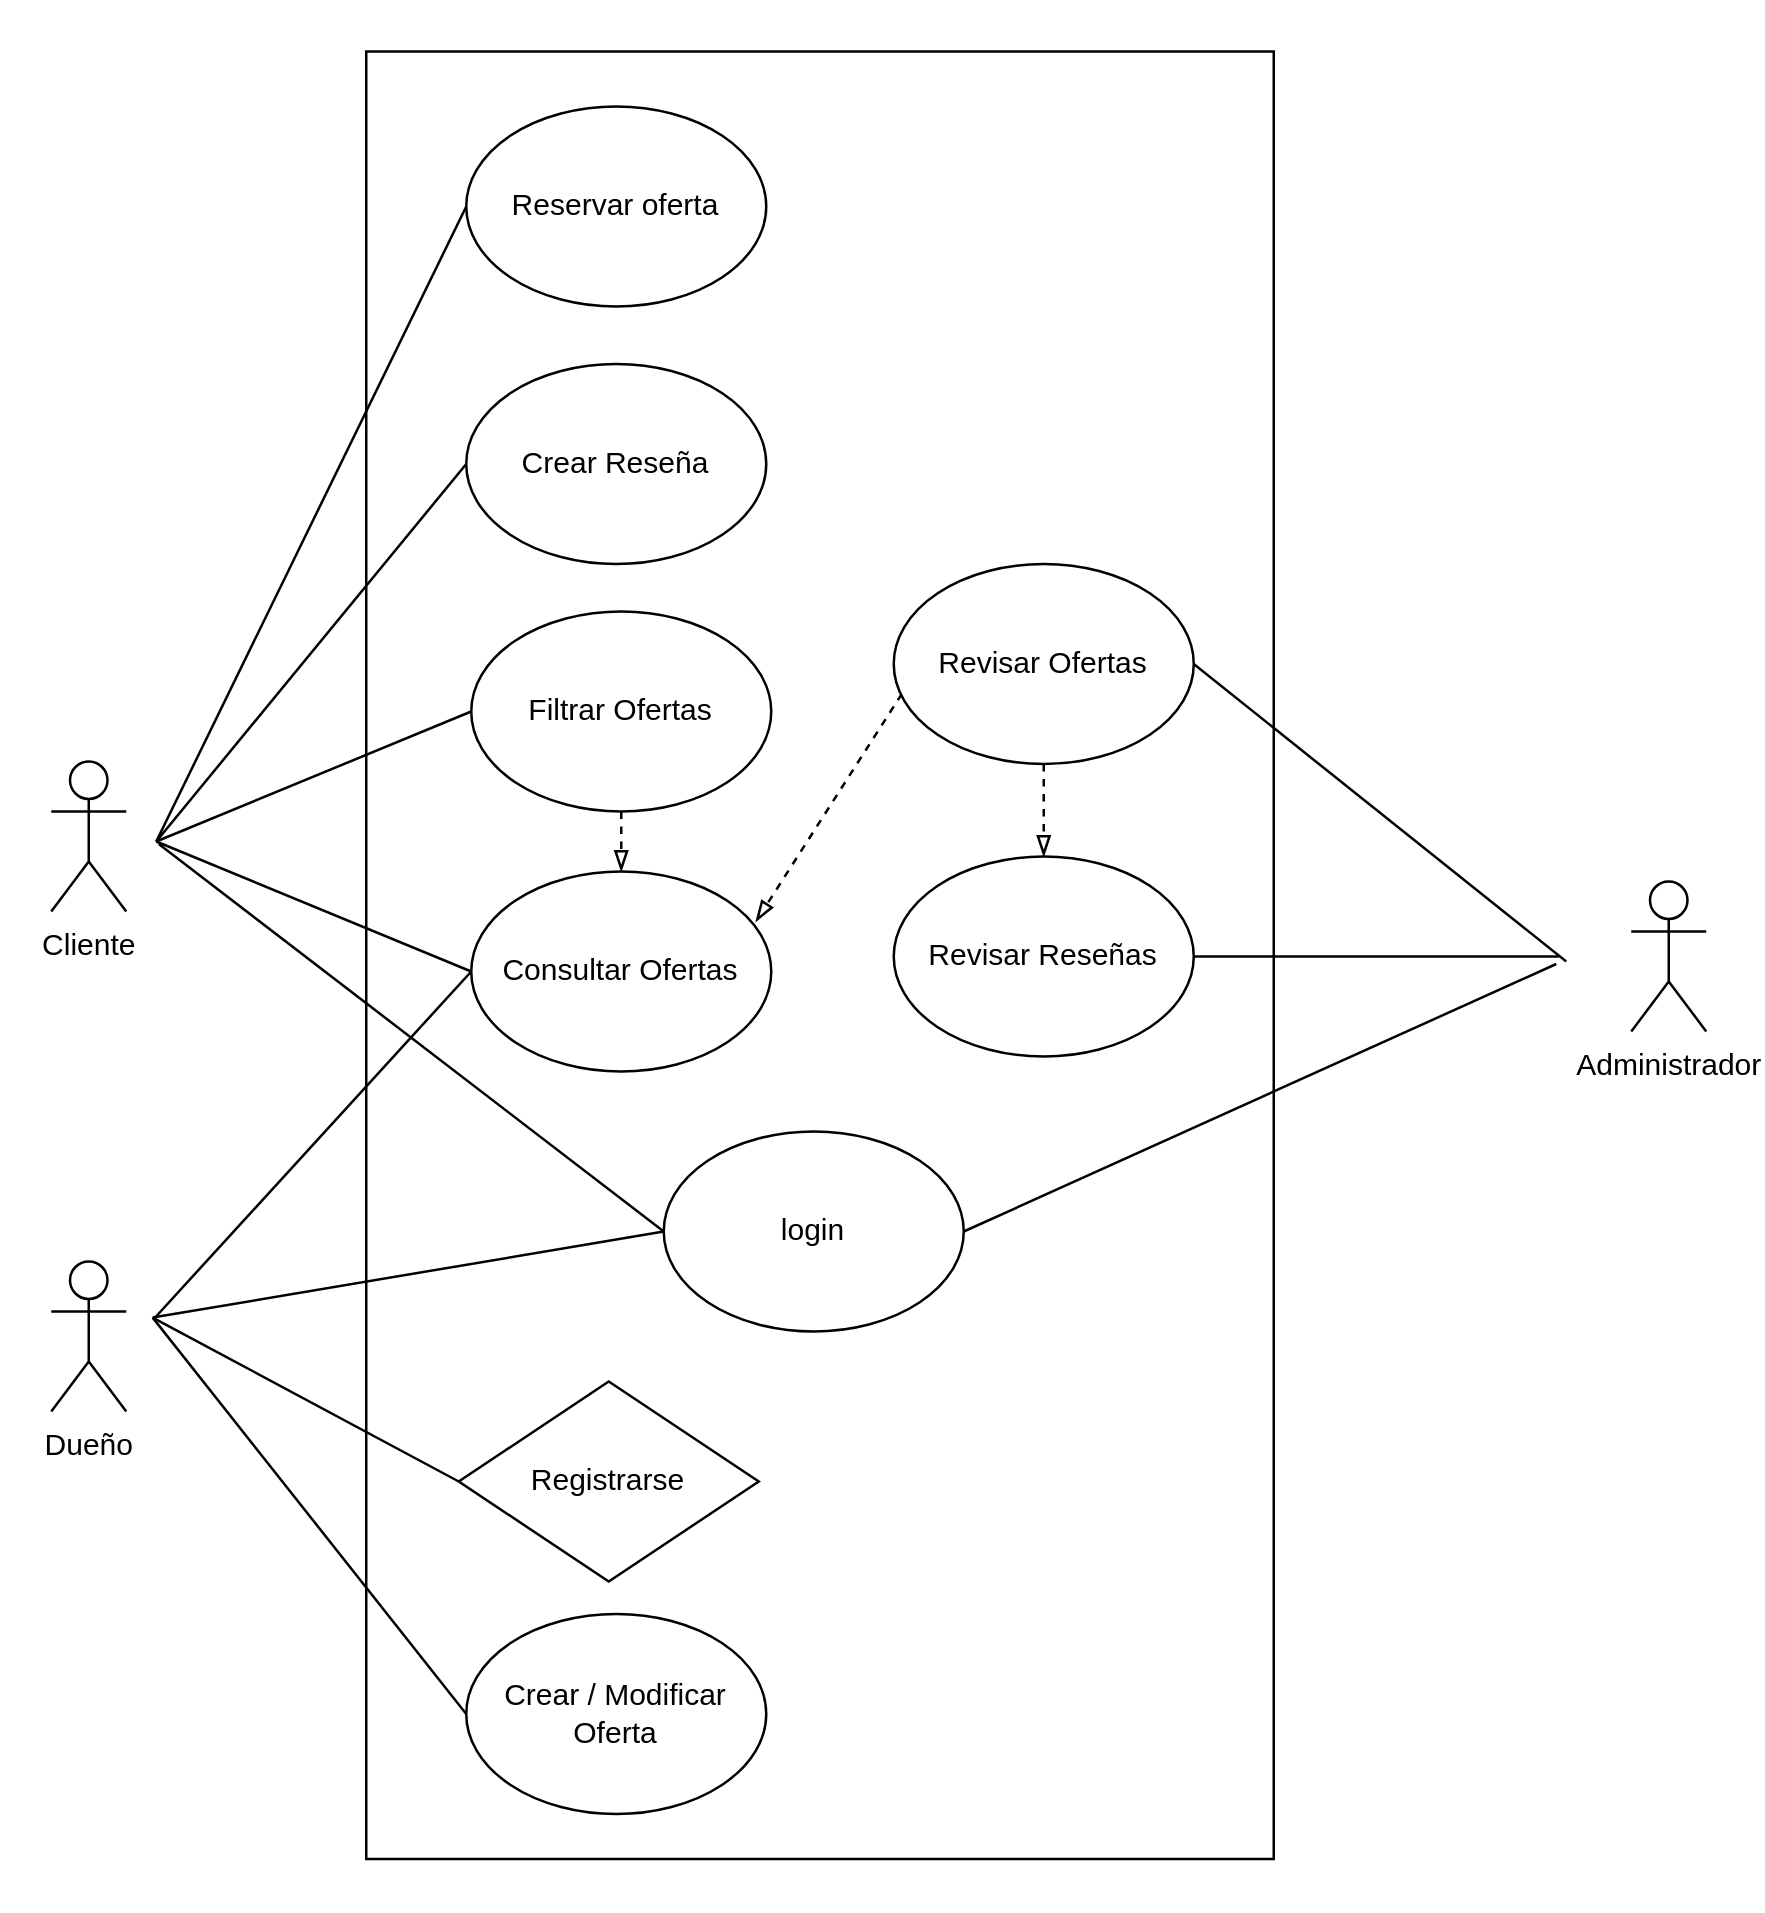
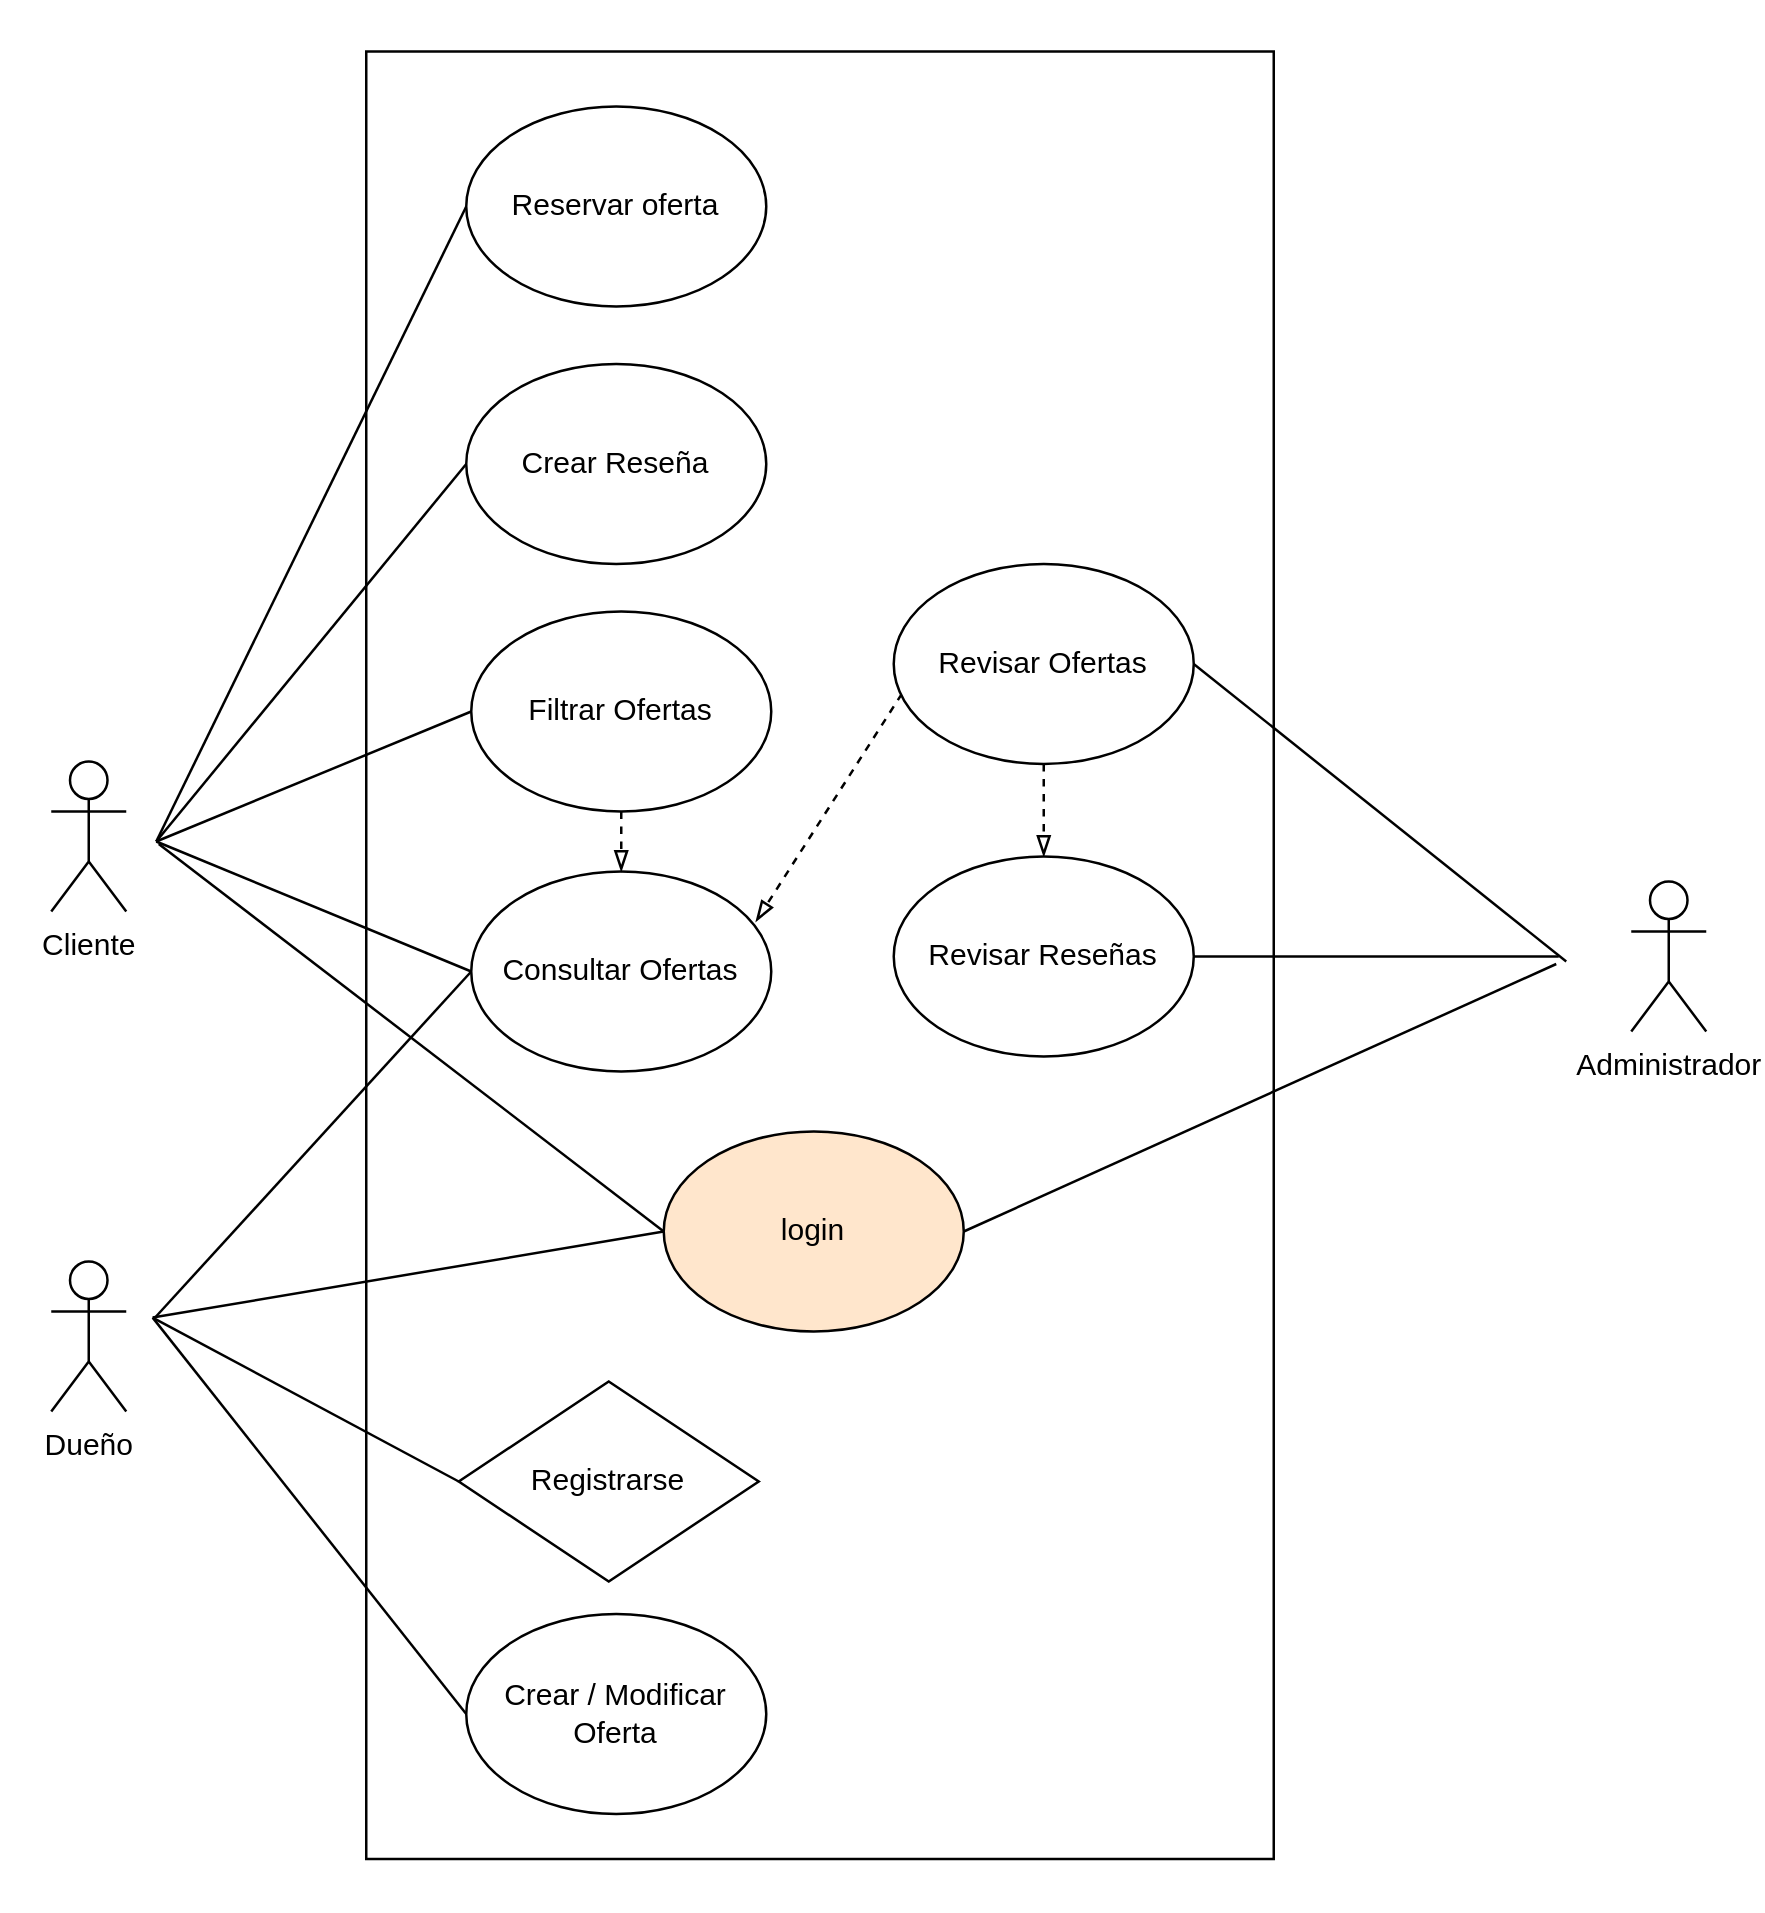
(814, 1231) -> (814, 1231)
